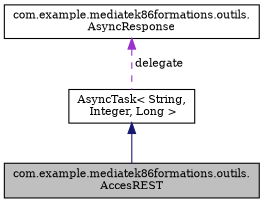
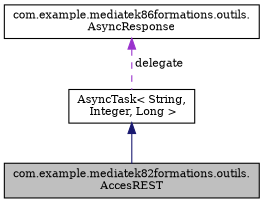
(132, 181) -> (132, 181)
